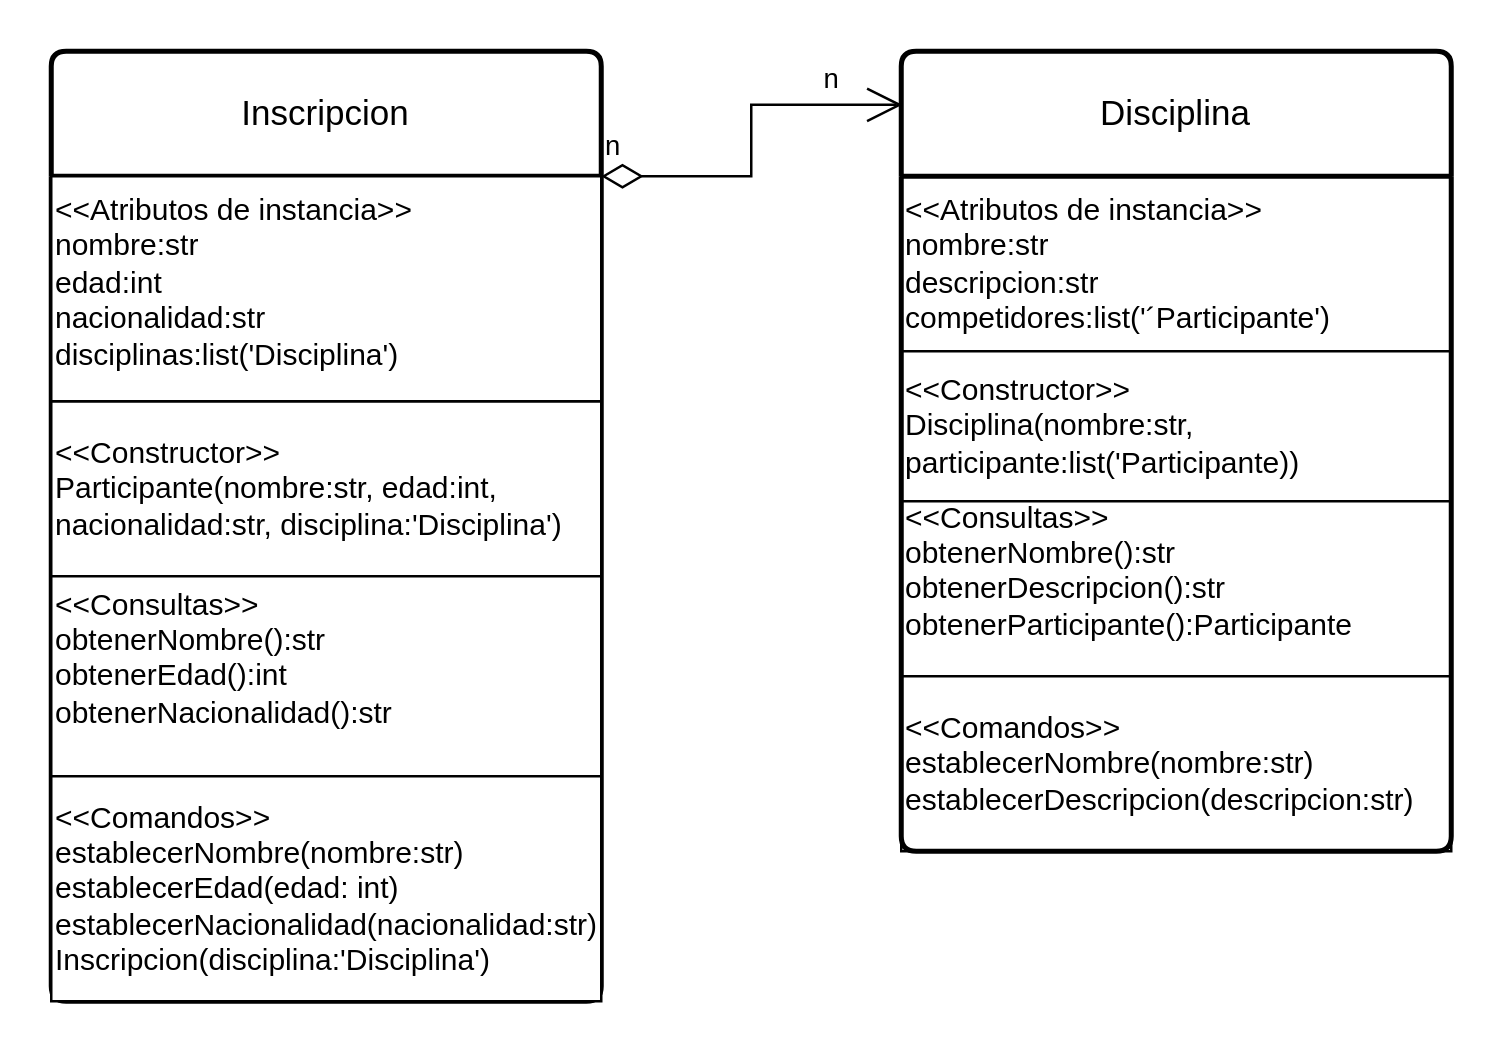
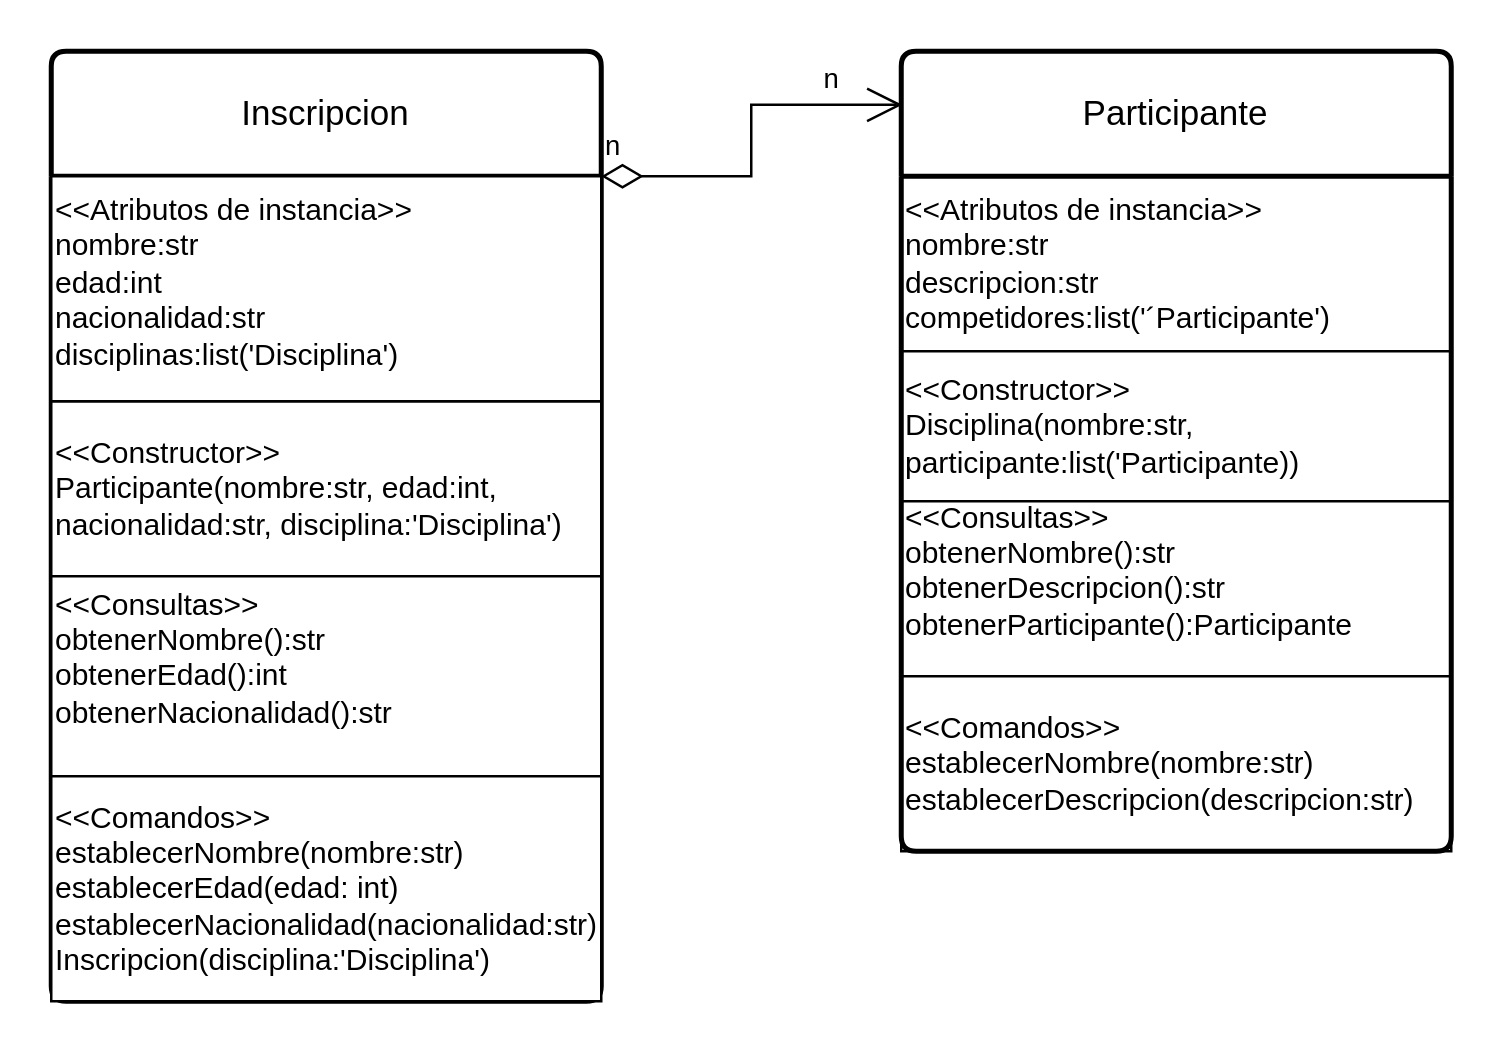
(1176, 114) -> (1176, 114)
